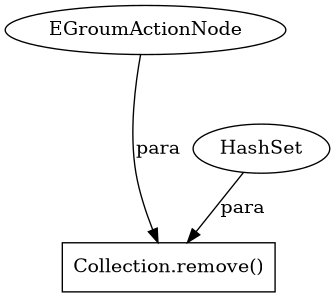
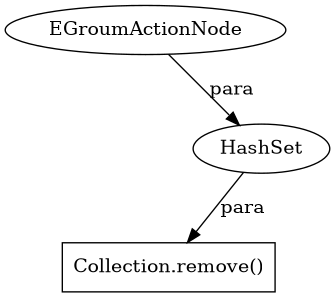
(133, 143) -> (199, 85)
